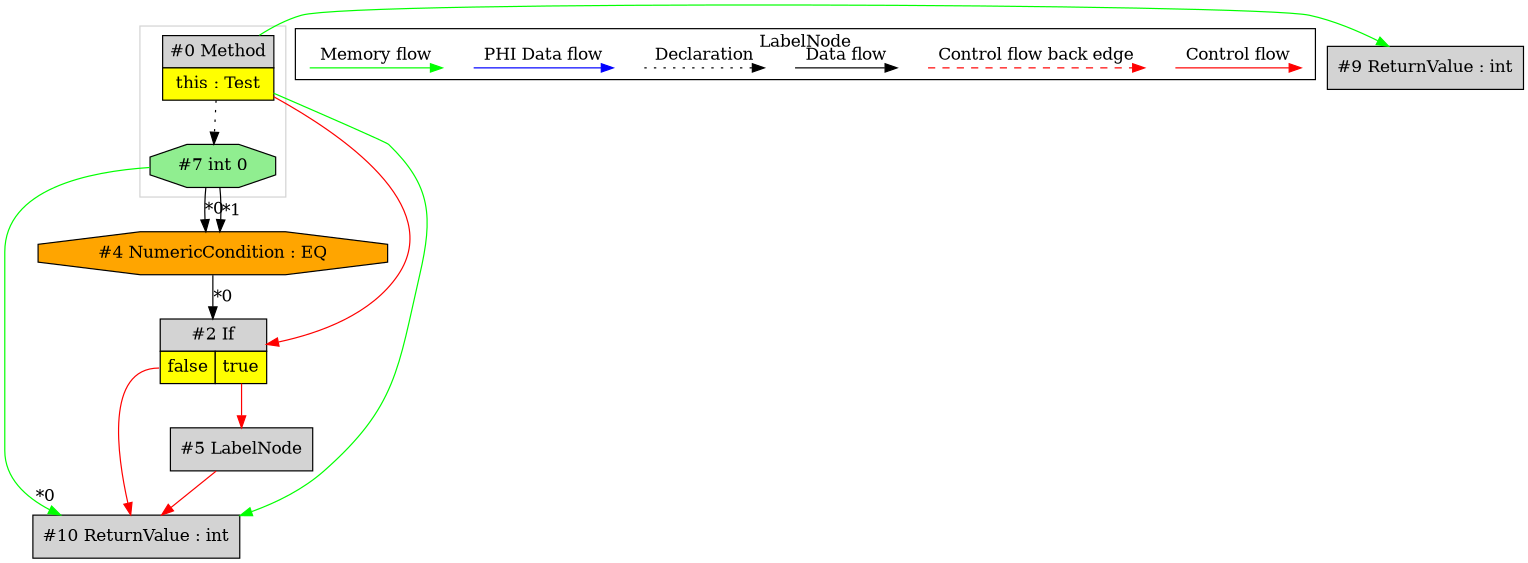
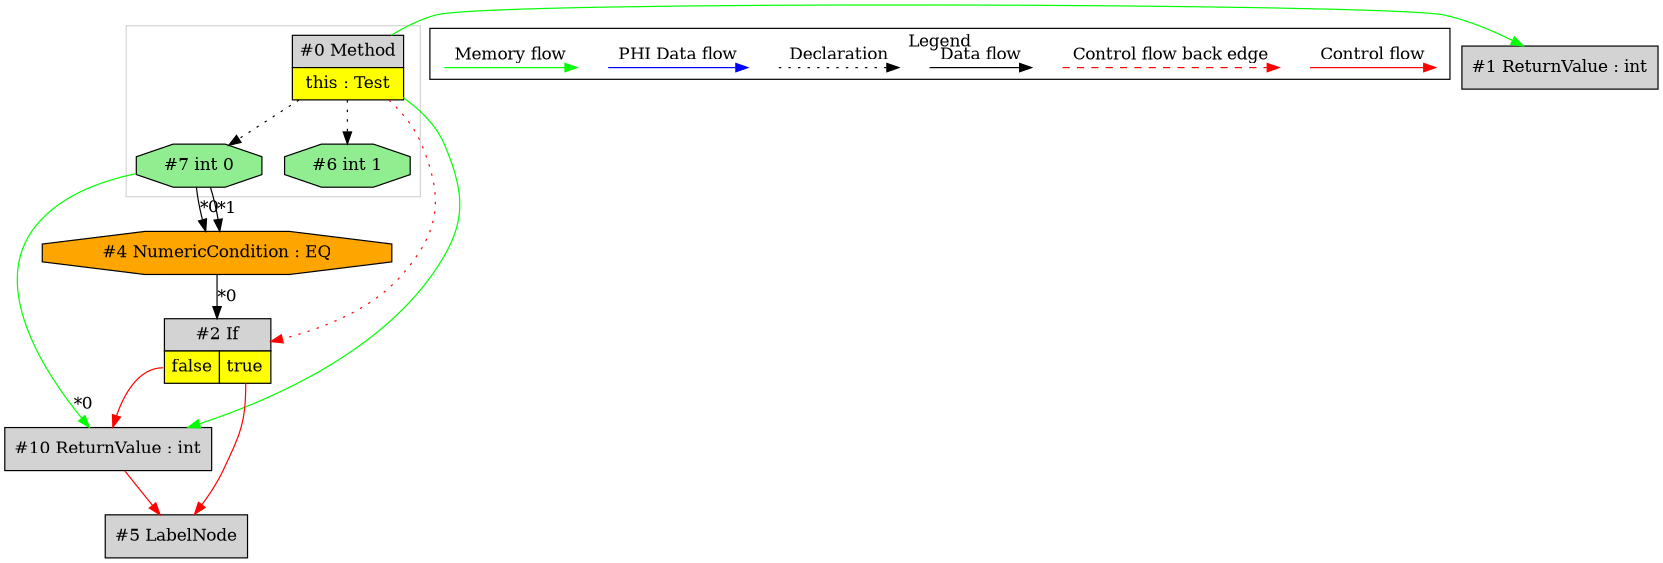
(805, 42) -> (940, 42)
(1425, 68) -> (1560, 68)
none -> (347, 166)
(408, 226) -> (420, 251)
(193, 489) -> (139, 488)
